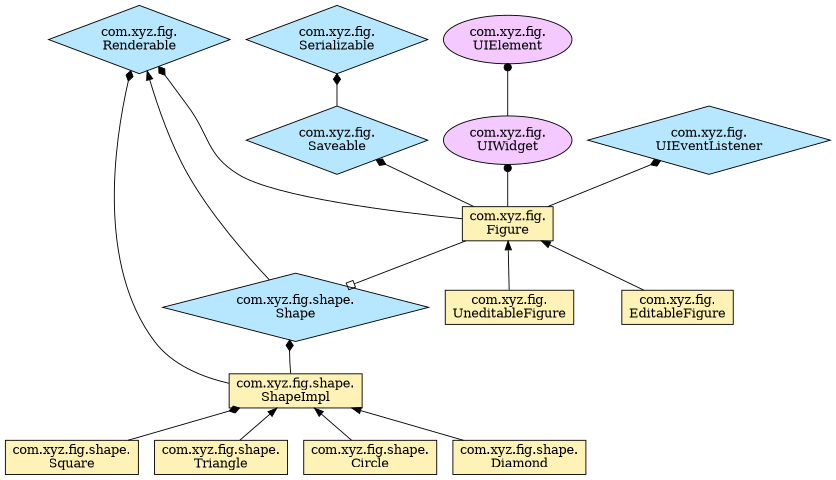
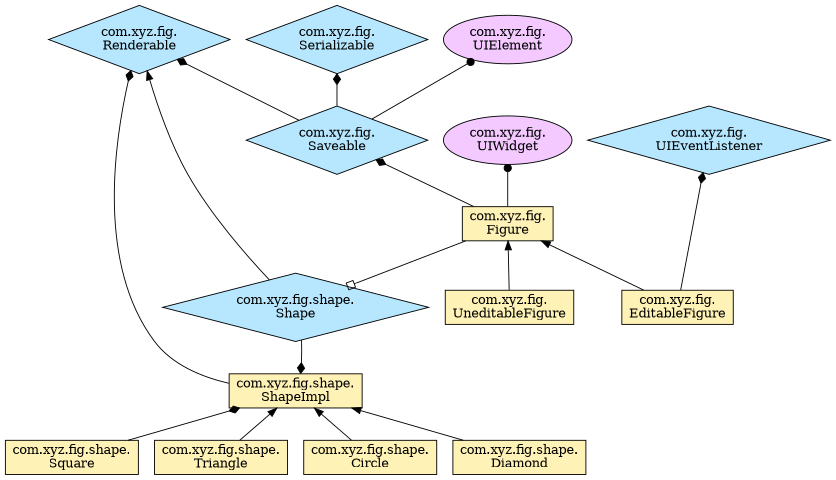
(508, 93) -> (420, 91)
(599, 186) -> (691, 237)
(288, 192) -> (243, 92)
(290, 362) -> (302, 351)
